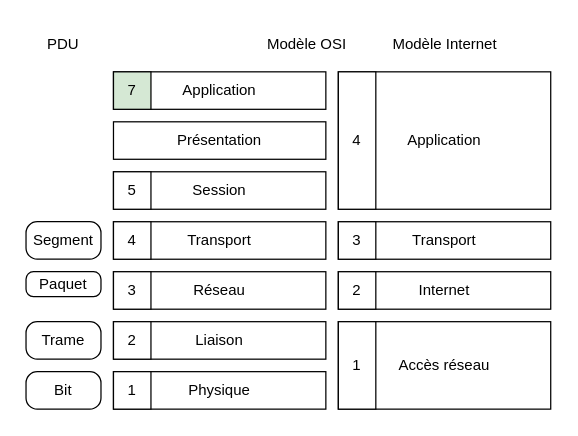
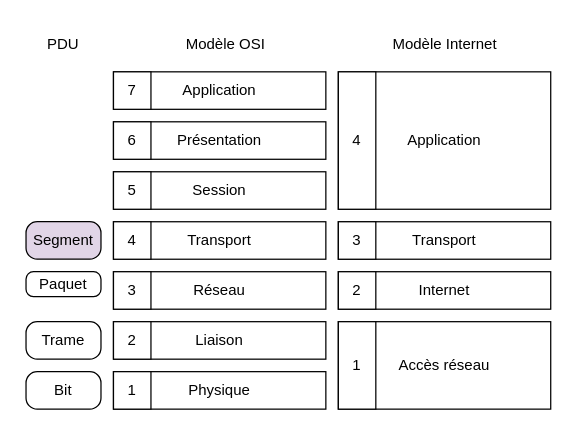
(307, 44) -> (226, 44)
(132, 91) -> (132, 91)
none -> (132, 141)
(63, 241) -> (63, 241)
